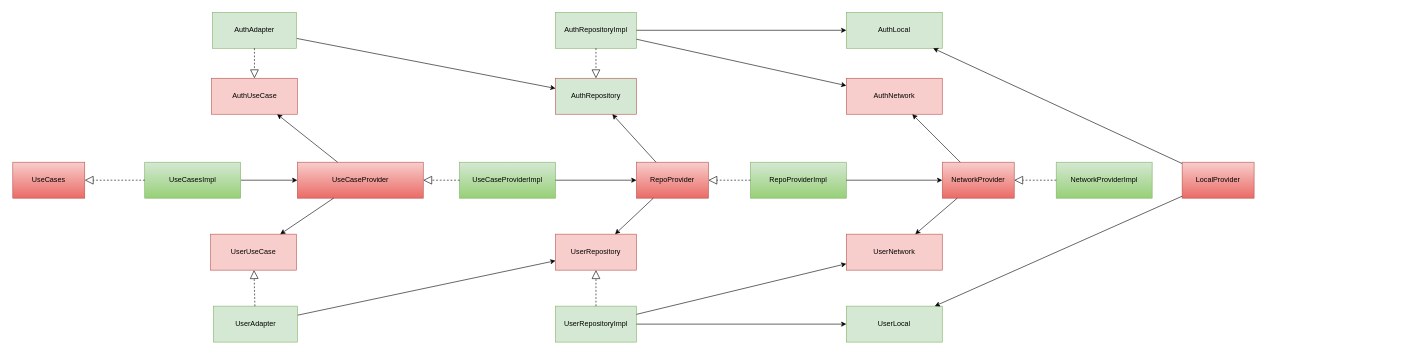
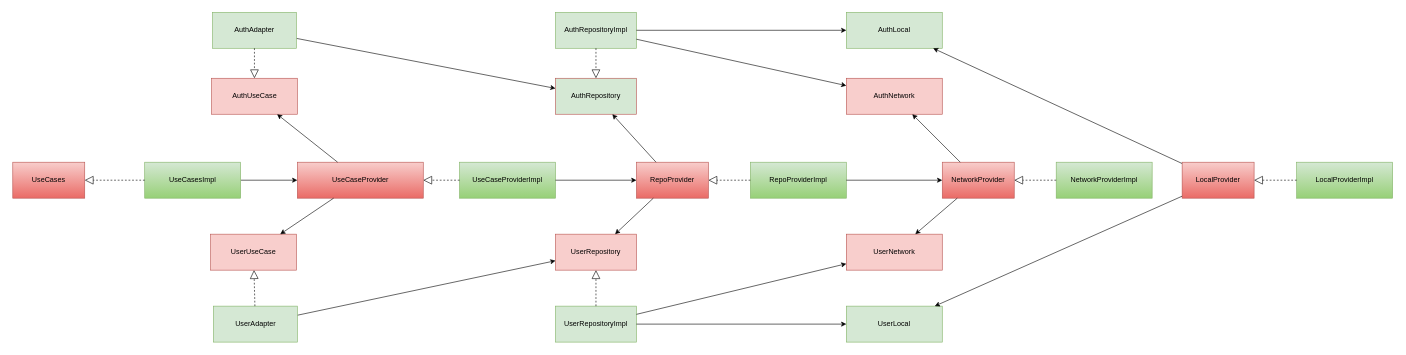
none -> (1280, 180)
none -> (1345, 180)
